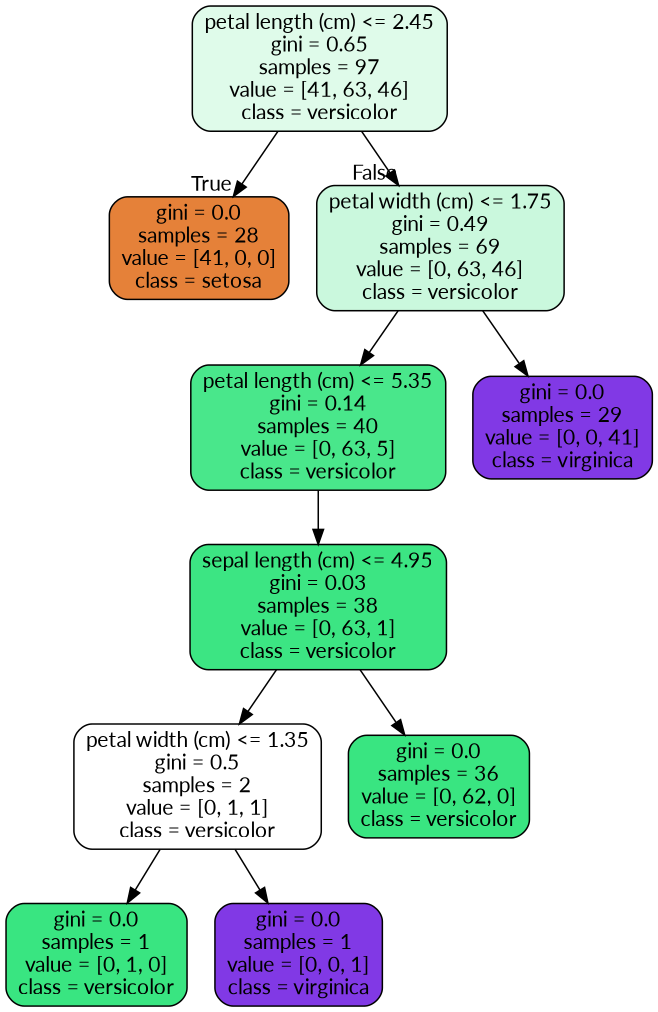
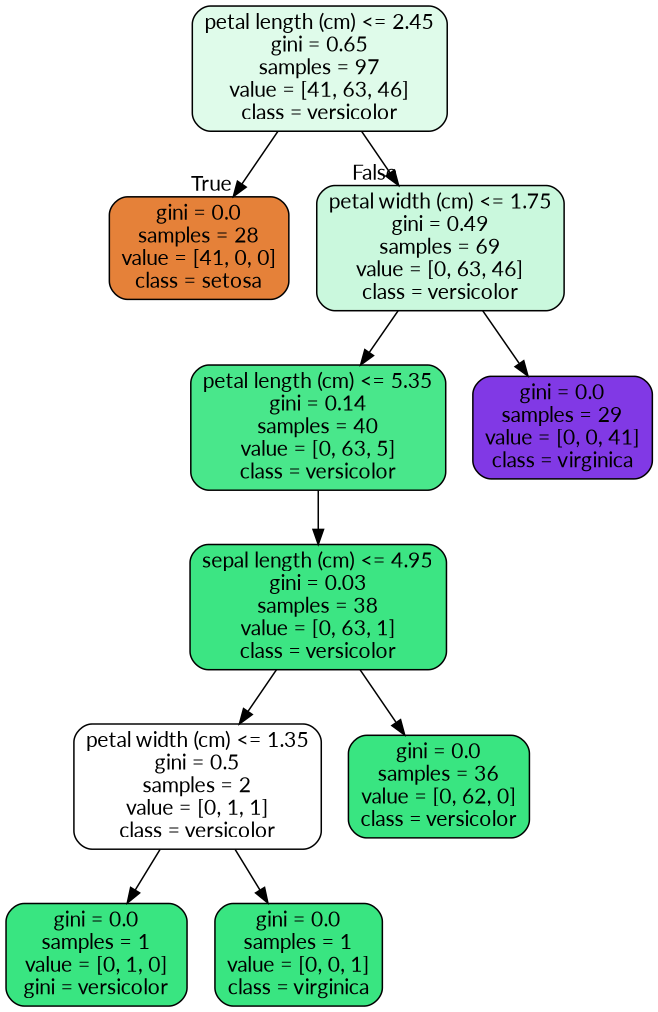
(97, 955) -> (97, 955)
(299, 955) -> (299, 955)
